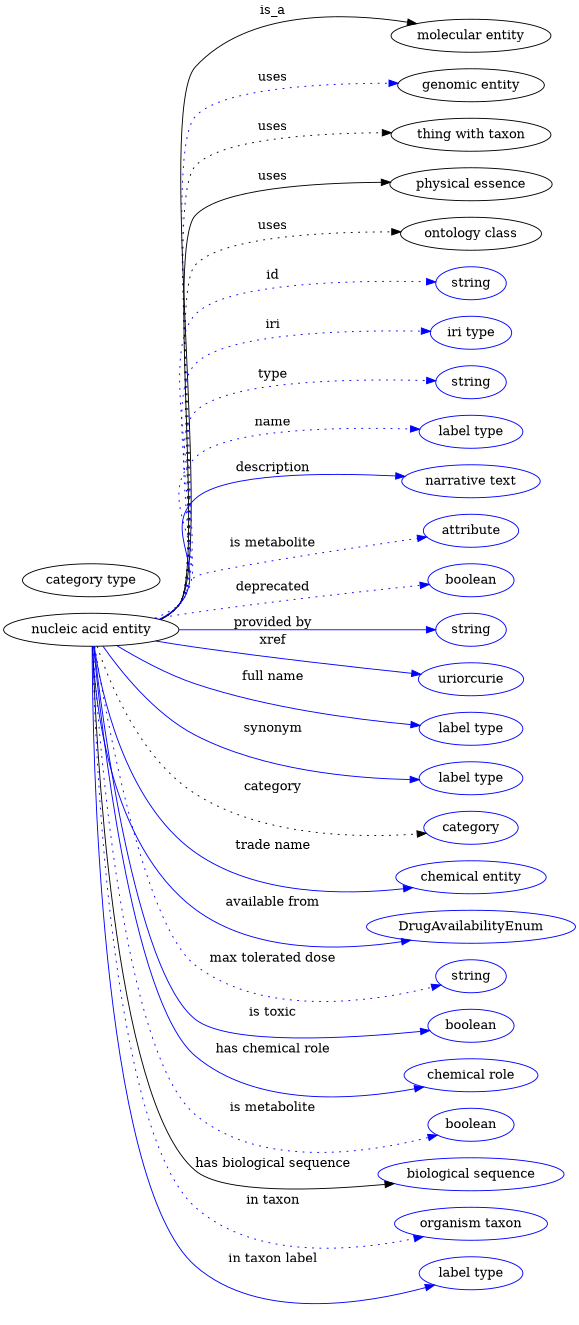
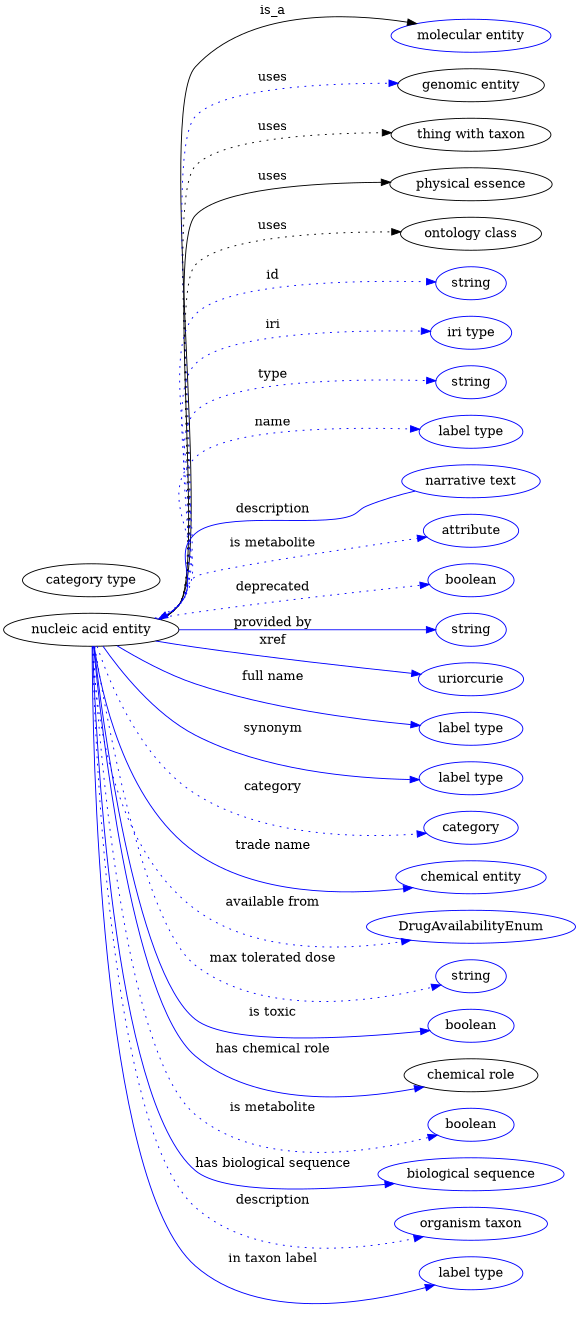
(471, 36) -> (471, 36)
(225, 485) -> (261, 521)
(217, 805) -> (217, 805)
(168, 883) -> (168, 883)
(131, 1011) -> (131, 1011)
(471, 1075) -> (471, 1075)
(273, 1200) -> (273, 1200)
